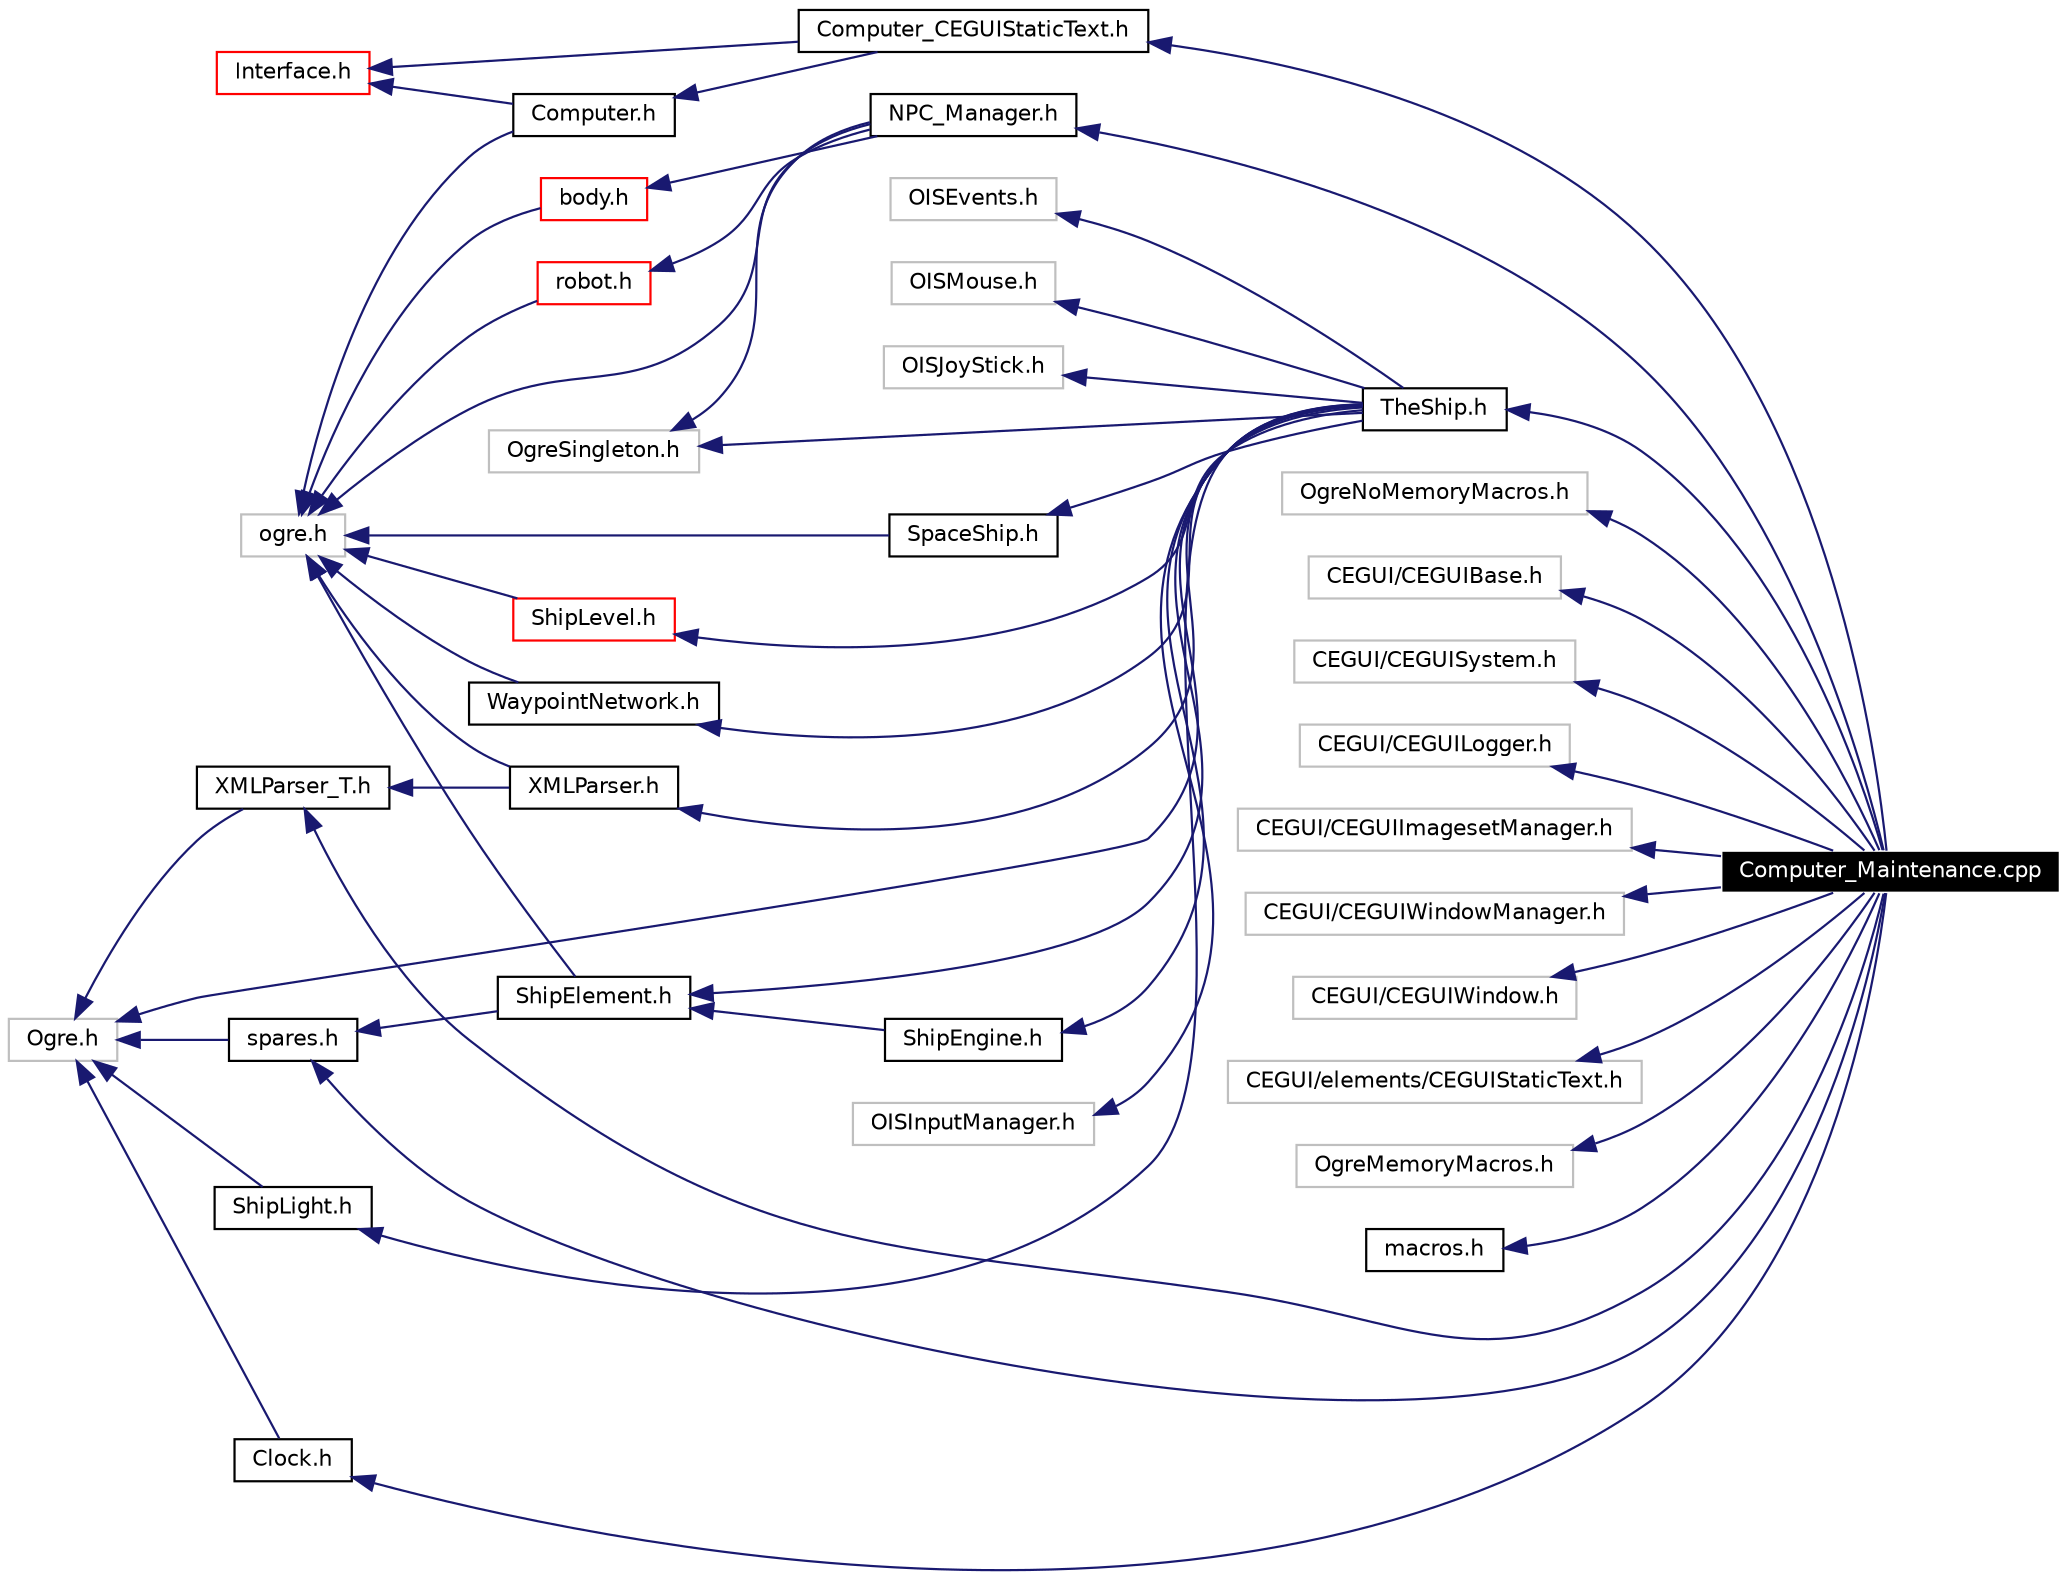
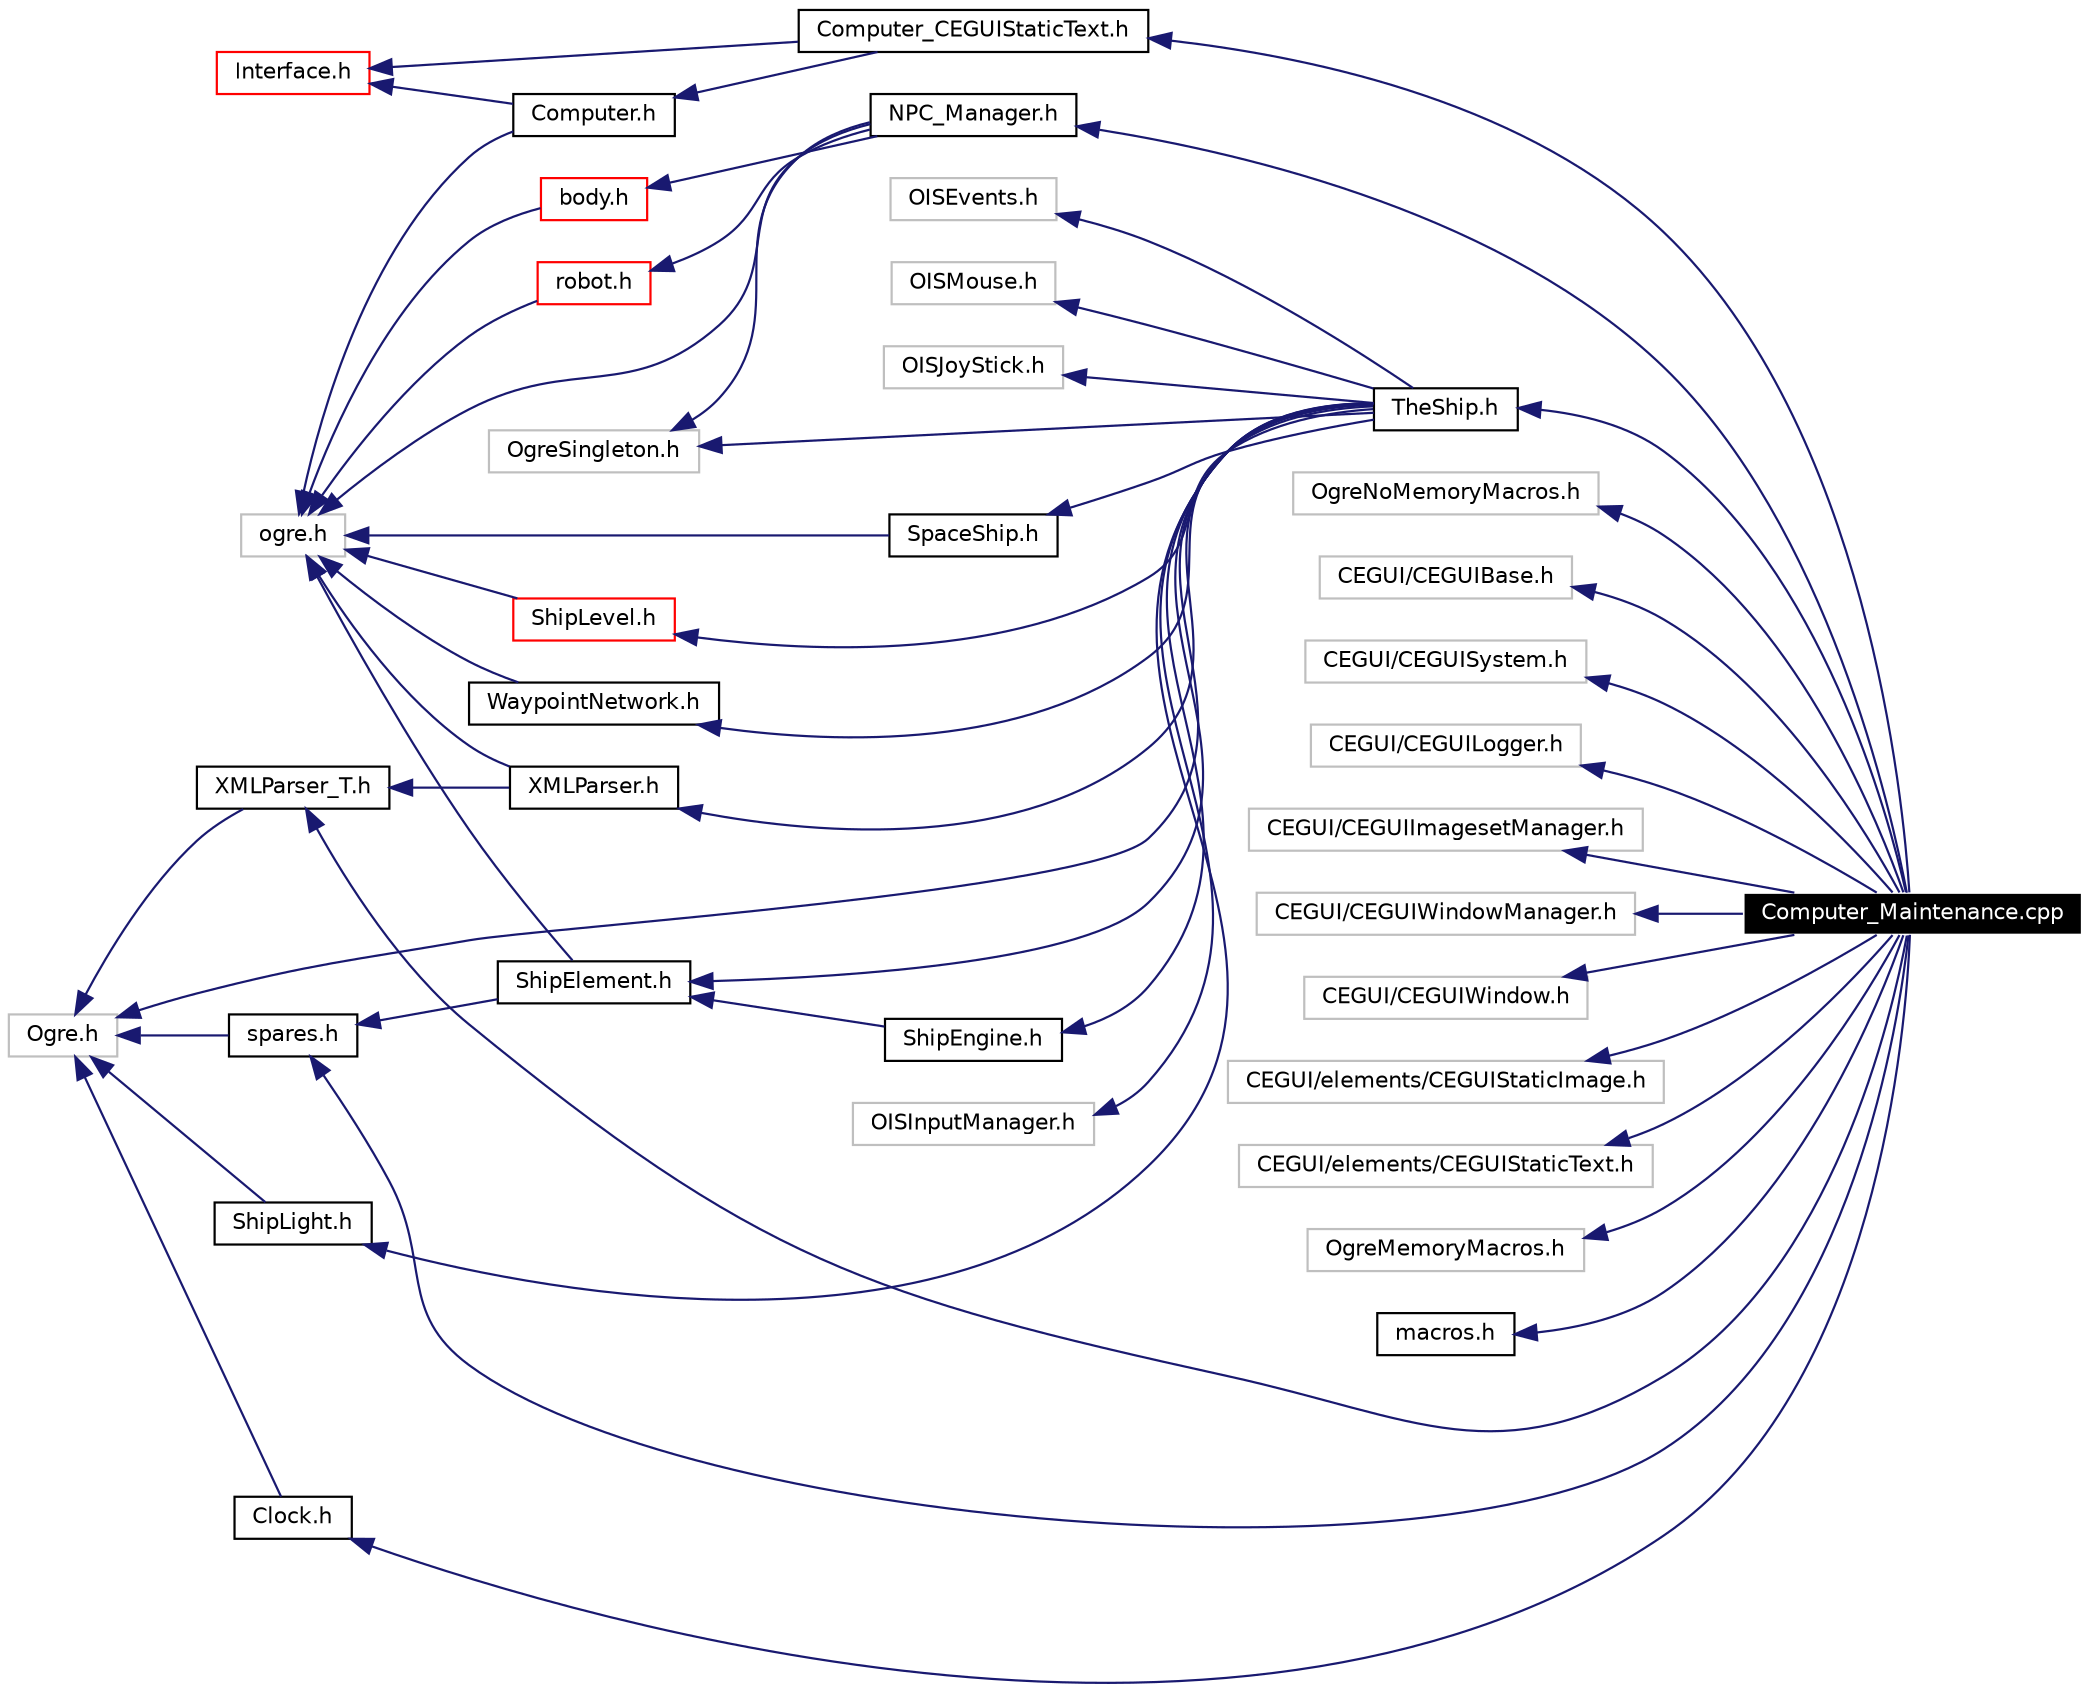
none -> (1446, 1082)
